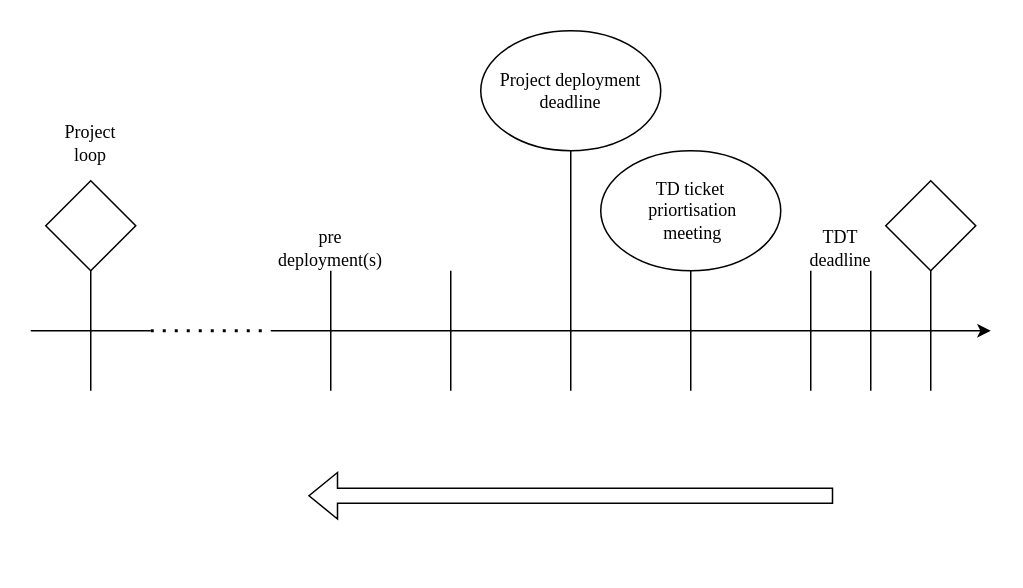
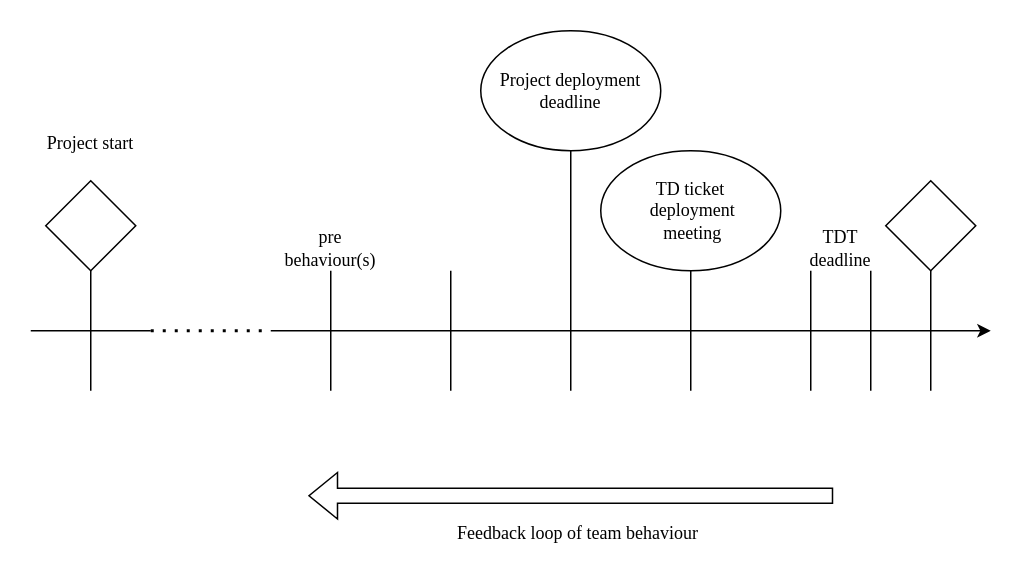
(91, 143) -> (91, 143)
(691, 211) -> (691, 211)
(331, 248) -> (331, 248)
none -> (578, 533)
